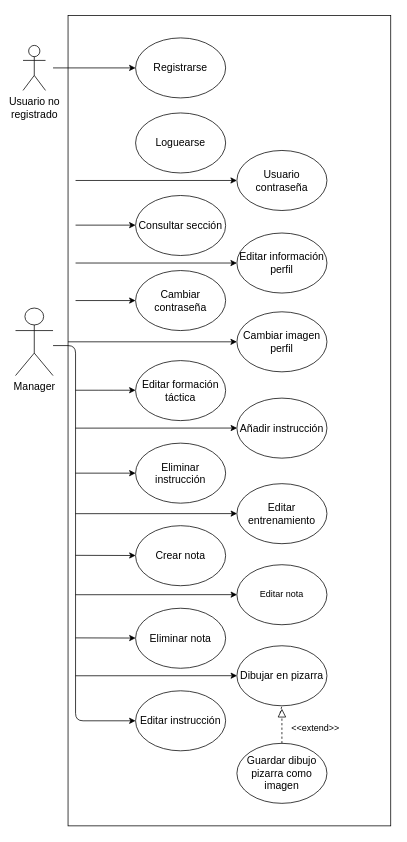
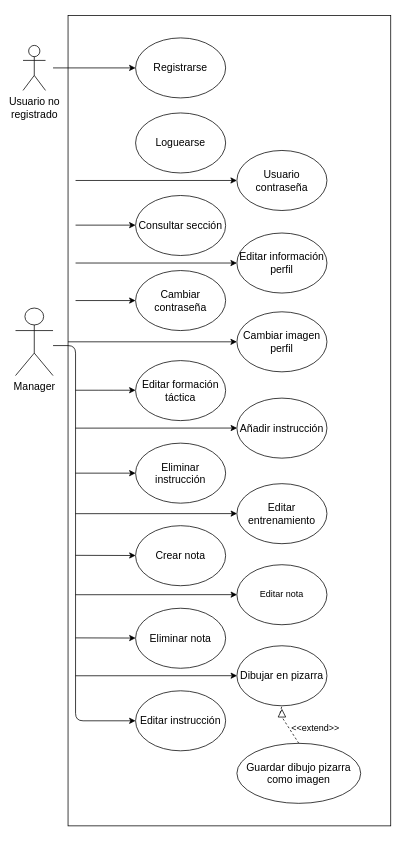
(282, 773) -> (299, 773)
